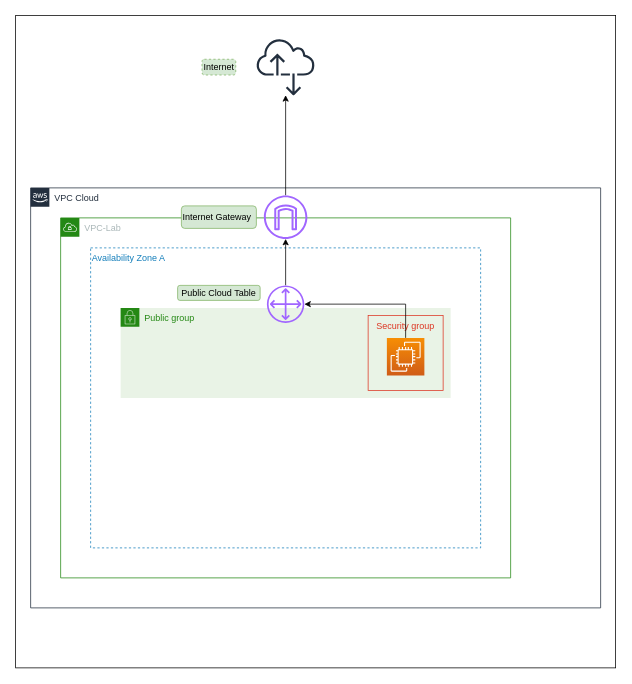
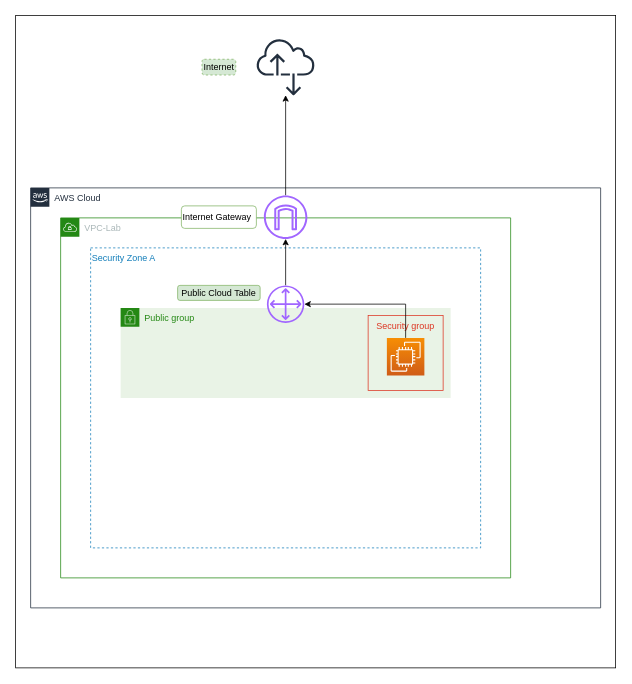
(75, 199) -> (75, 199)
(219, 217) -> (219, 217)
(131, 258) -> (126, 258)
